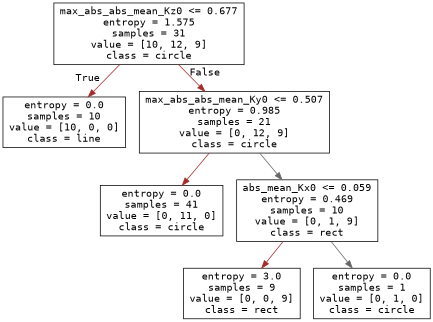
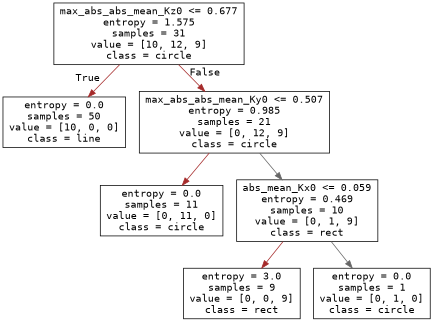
(64, 122) -> (64, 122)
(162, 211) -> (162, 211)
